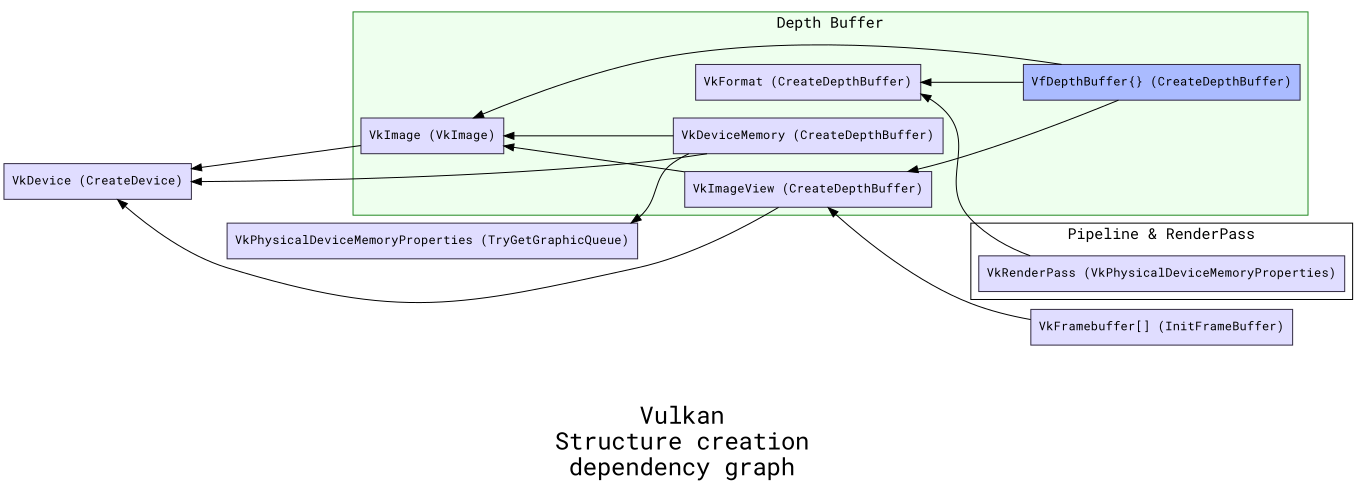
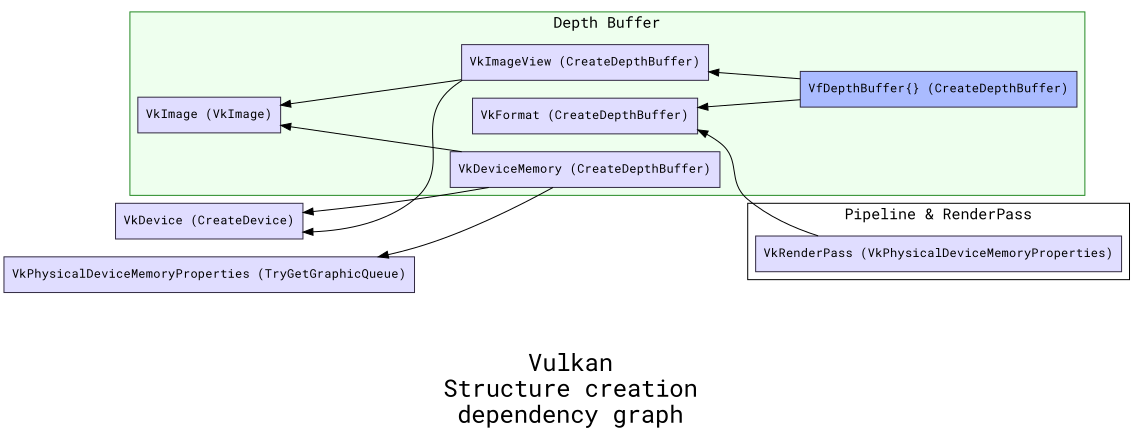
(768, 46) -> none
(281, 156) -> none
(1162, 327) -> none
